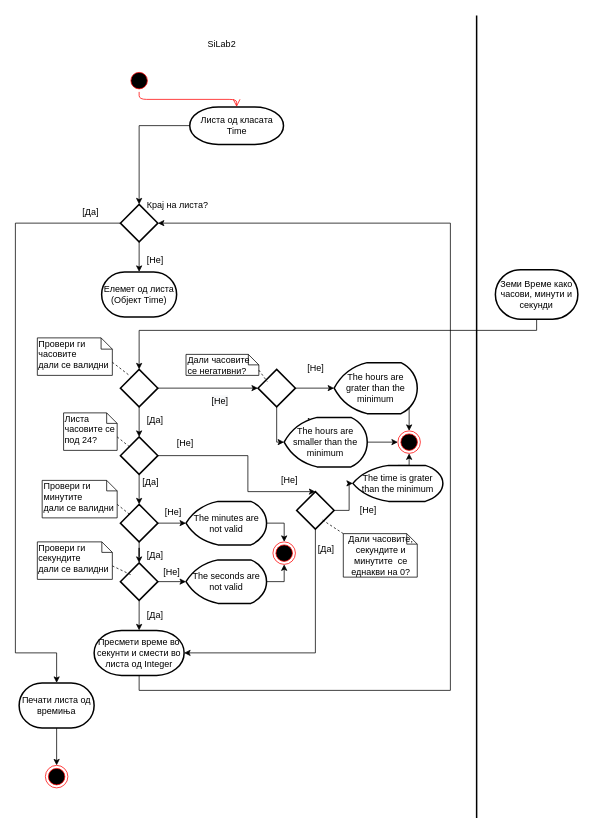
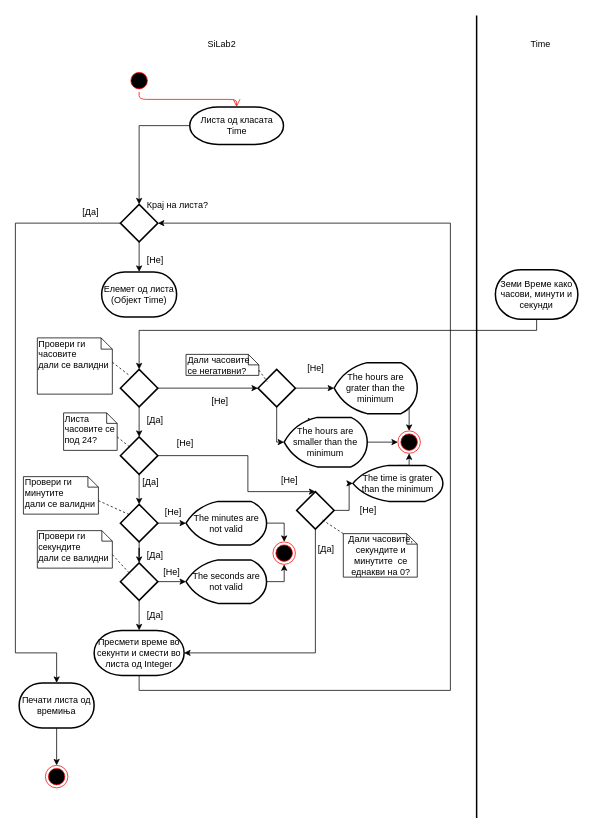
none -> (540, 44)
(75, 357) -> (75, 366)
(80, 499) -> (61, 495)
(75, 561) -> (75, 549)
